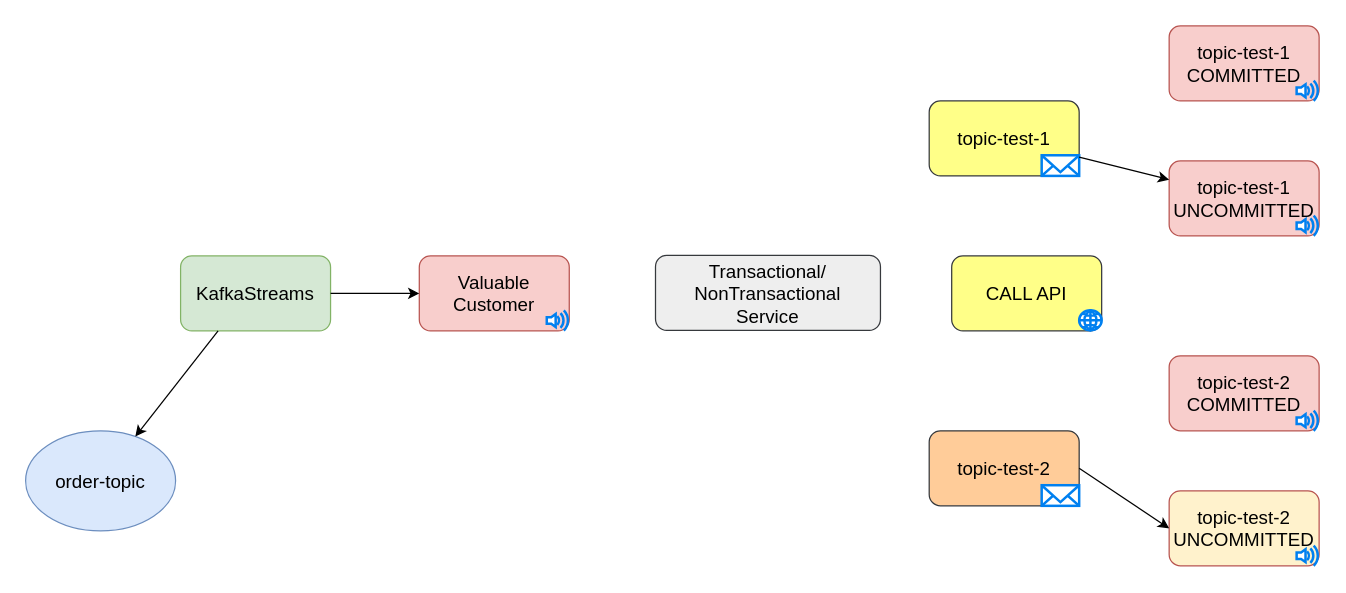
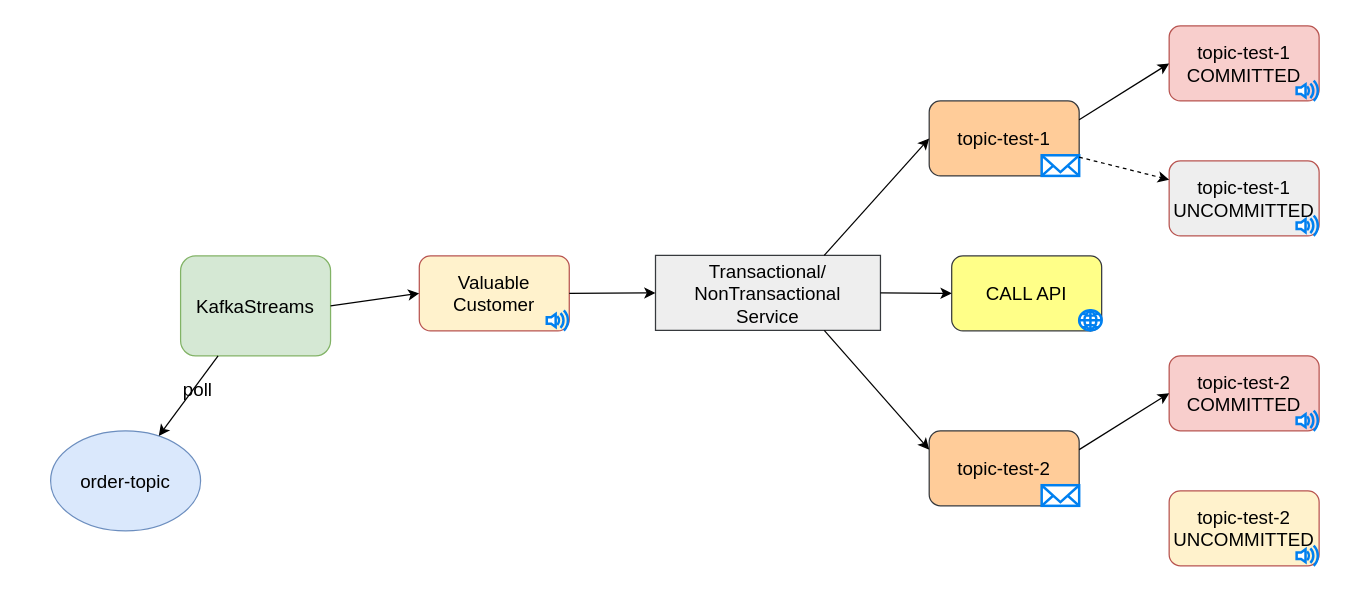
none -> (1121, 93)
(1004, 138) -> (1004, 138)
(1121, 167) -> (1121, 167)
(1244, 198) -> (1244, 198)
none -> (874, 200)
(256, 293) -> (256, 306)
(494, 293) -> (494, 293)
none -> (609, 293)
(768, 293) -> (768, 293)
none -> (912, 293)
none -> (874, 387)
none -> (198, 389)
none -> (1121, 423)
(101, 481) -> (126, 481)
(1121, 496) -> none
